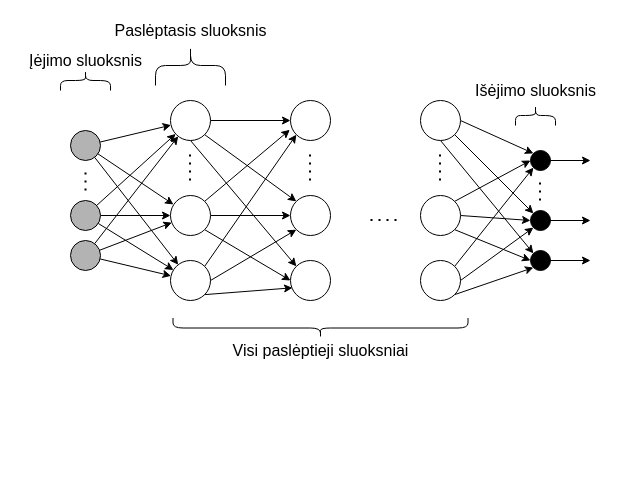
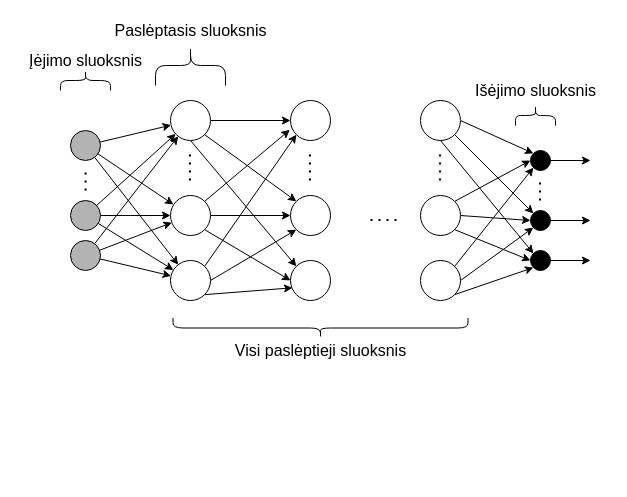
(321, 351) -> (321, 351)
